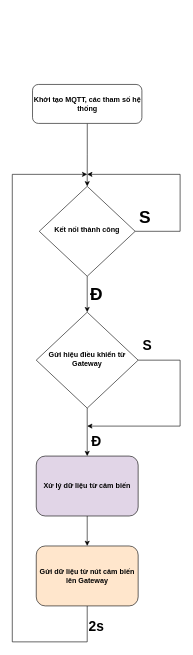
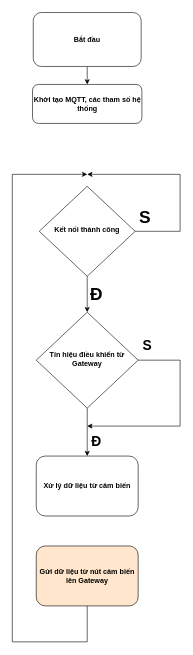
none -> (87, 39)
none -> (87, 78)
(87, 180) -> none
(87, 359) -> (87, 359)
(87, 486) -> (87, 486)
(87, 540) -> none
(96, 627) -> none
